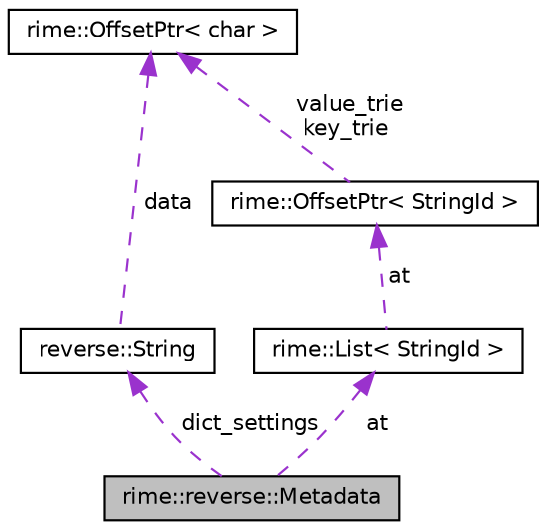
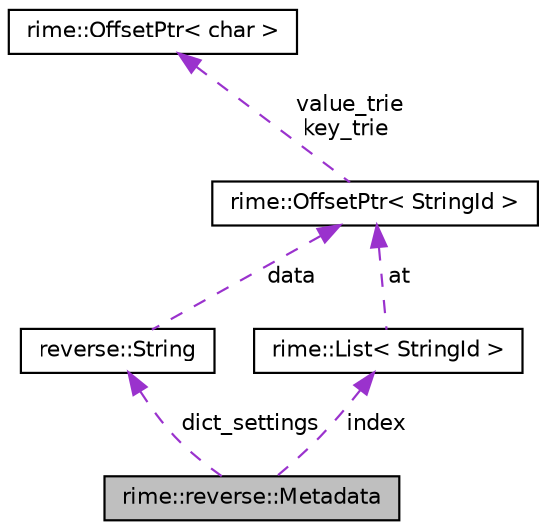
(134, 202) -> (236, 283)
(374, 425) -> (374, 425)
